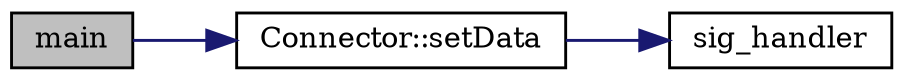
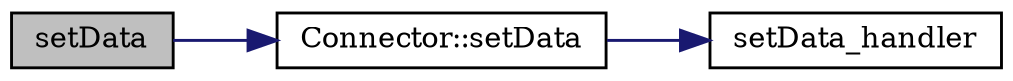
(72, 40) -> (92, 40)
(781, 40) -> (856, 40)
